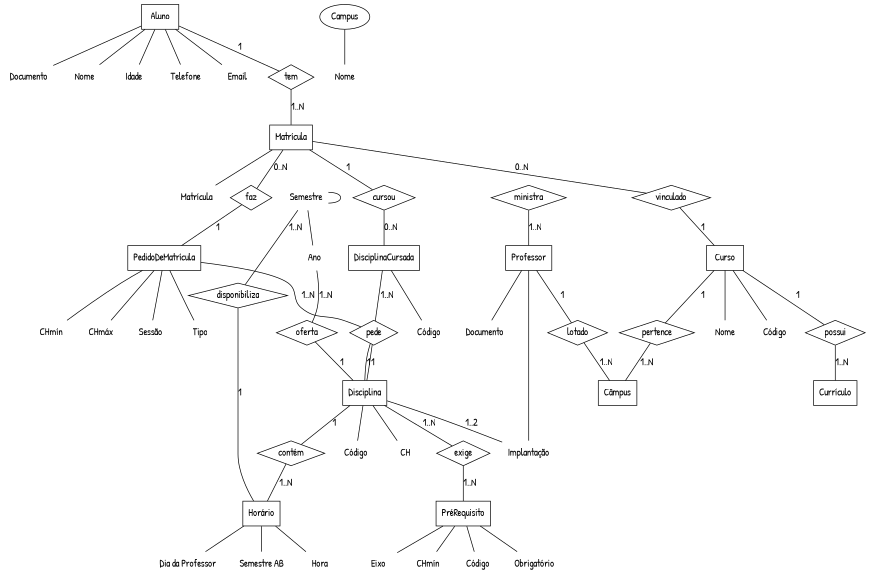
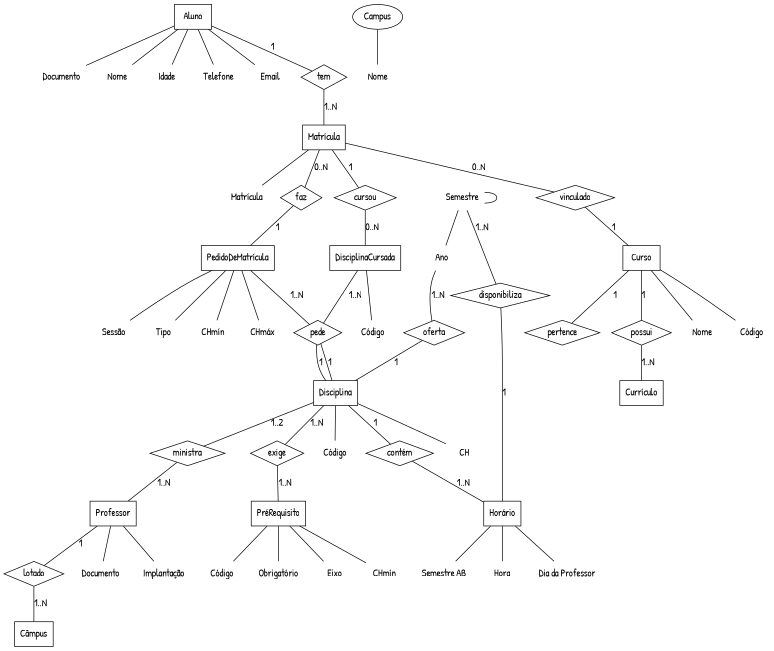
(638, 362) -> none
(445, 421) -> (259, 424)
